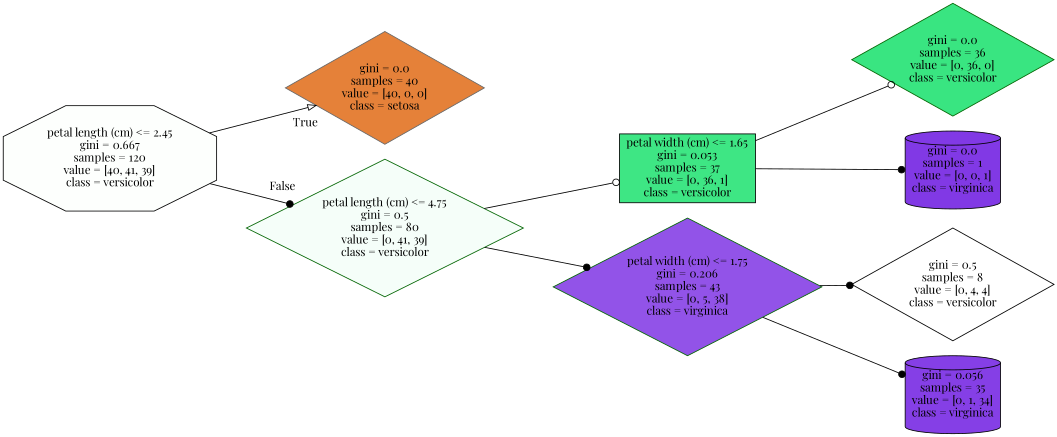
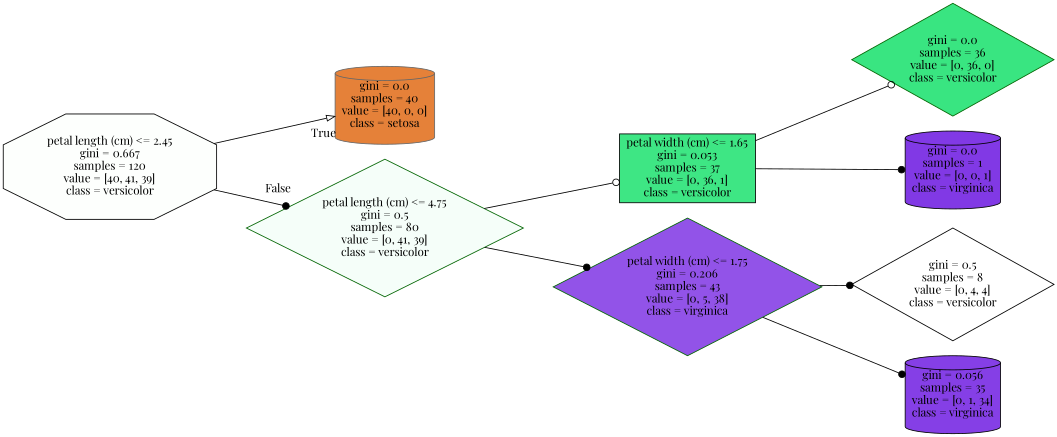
(385, 88) -> (385, 105)
